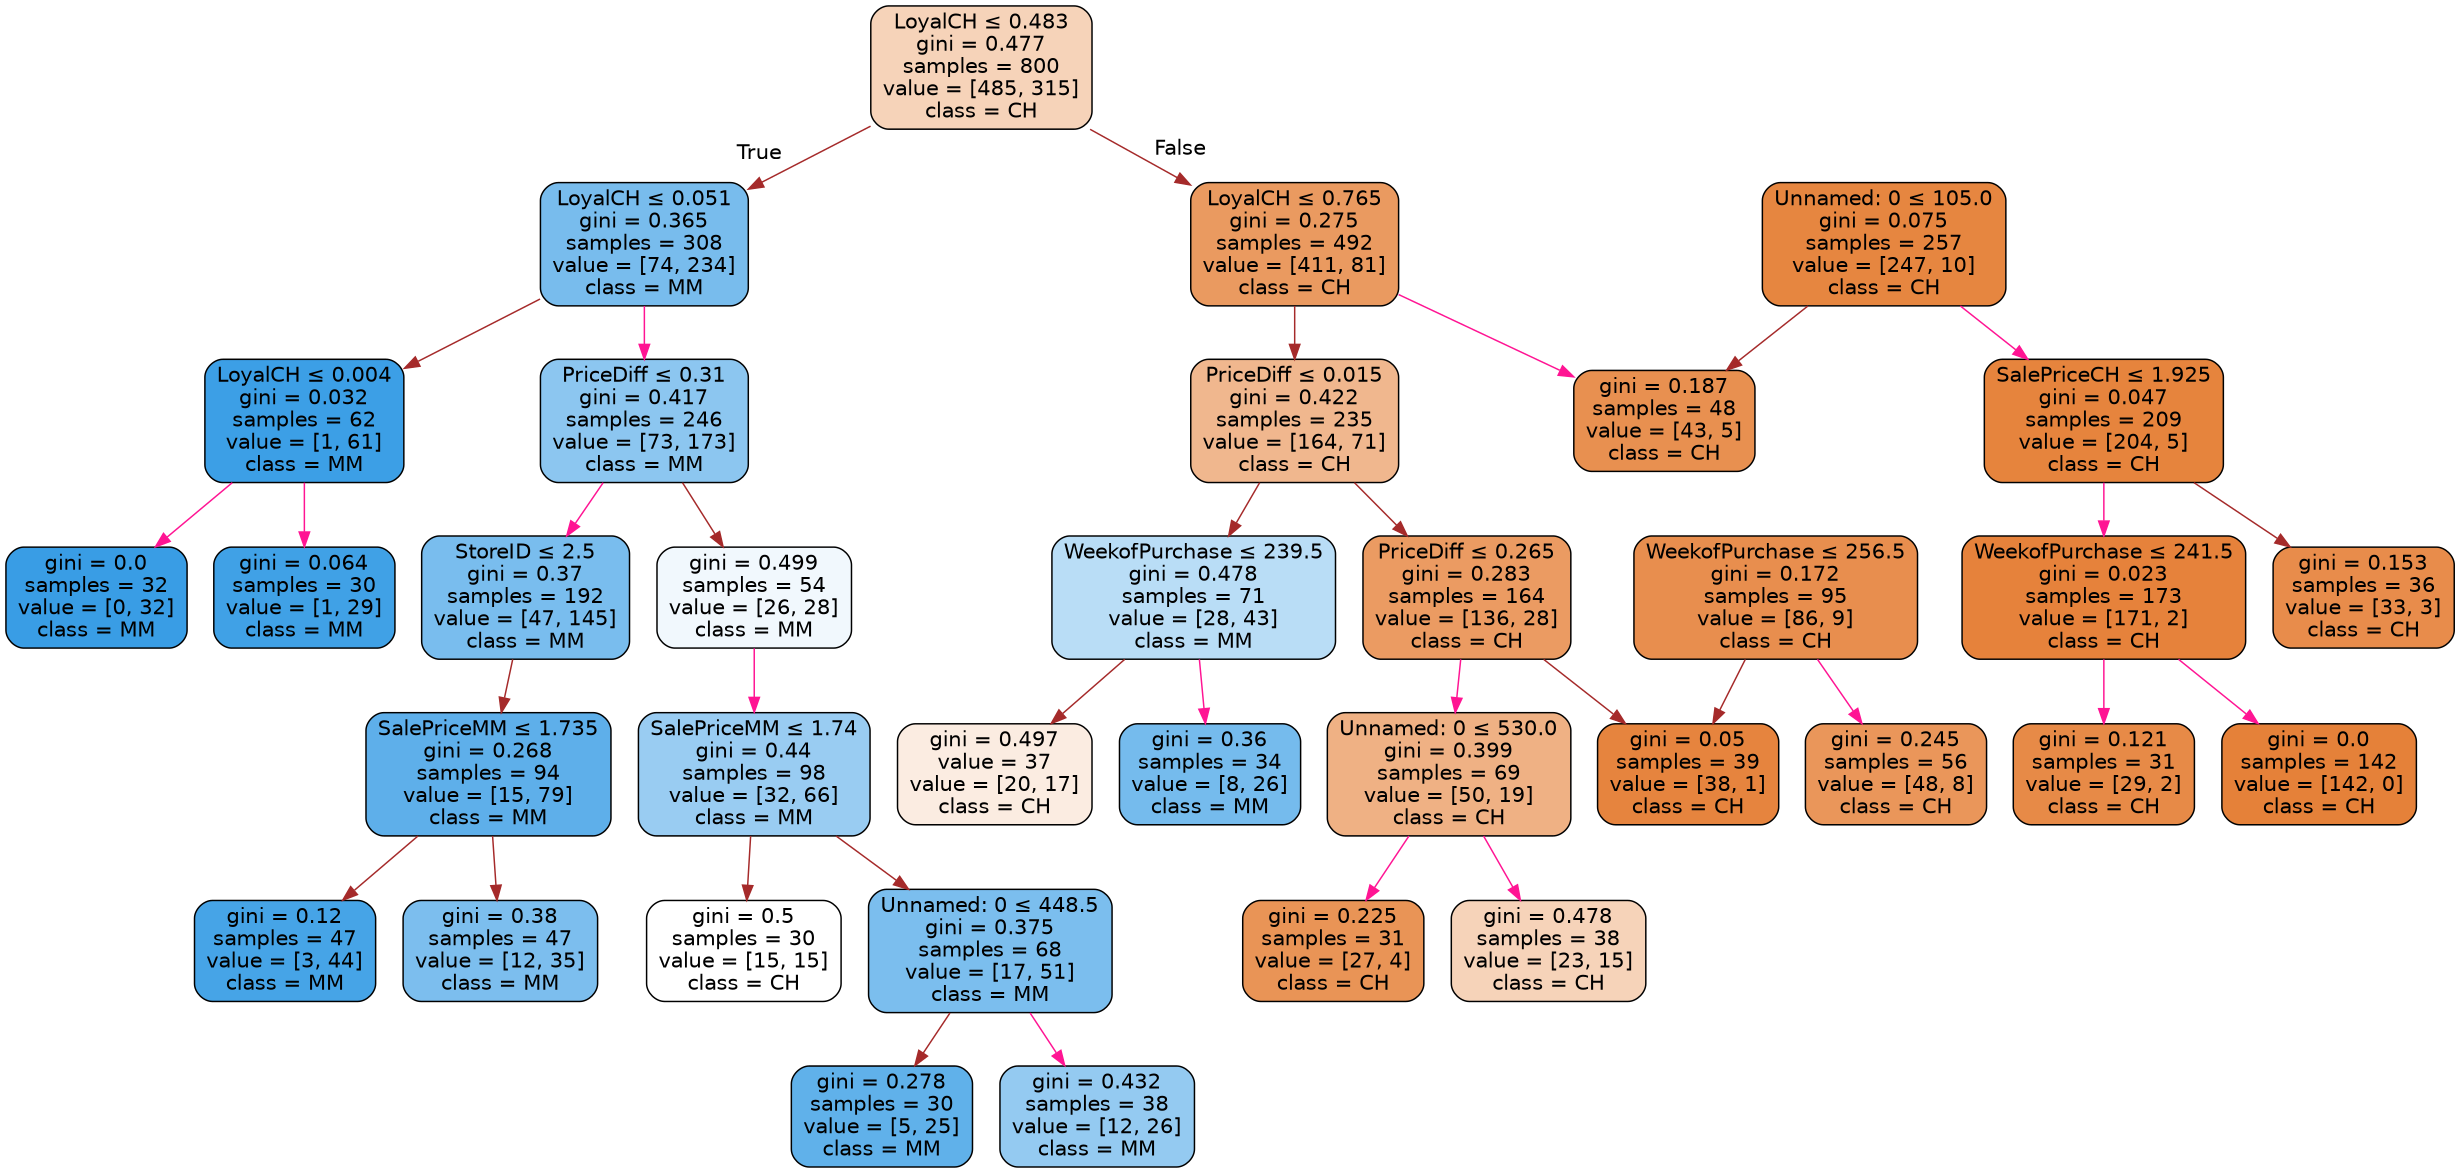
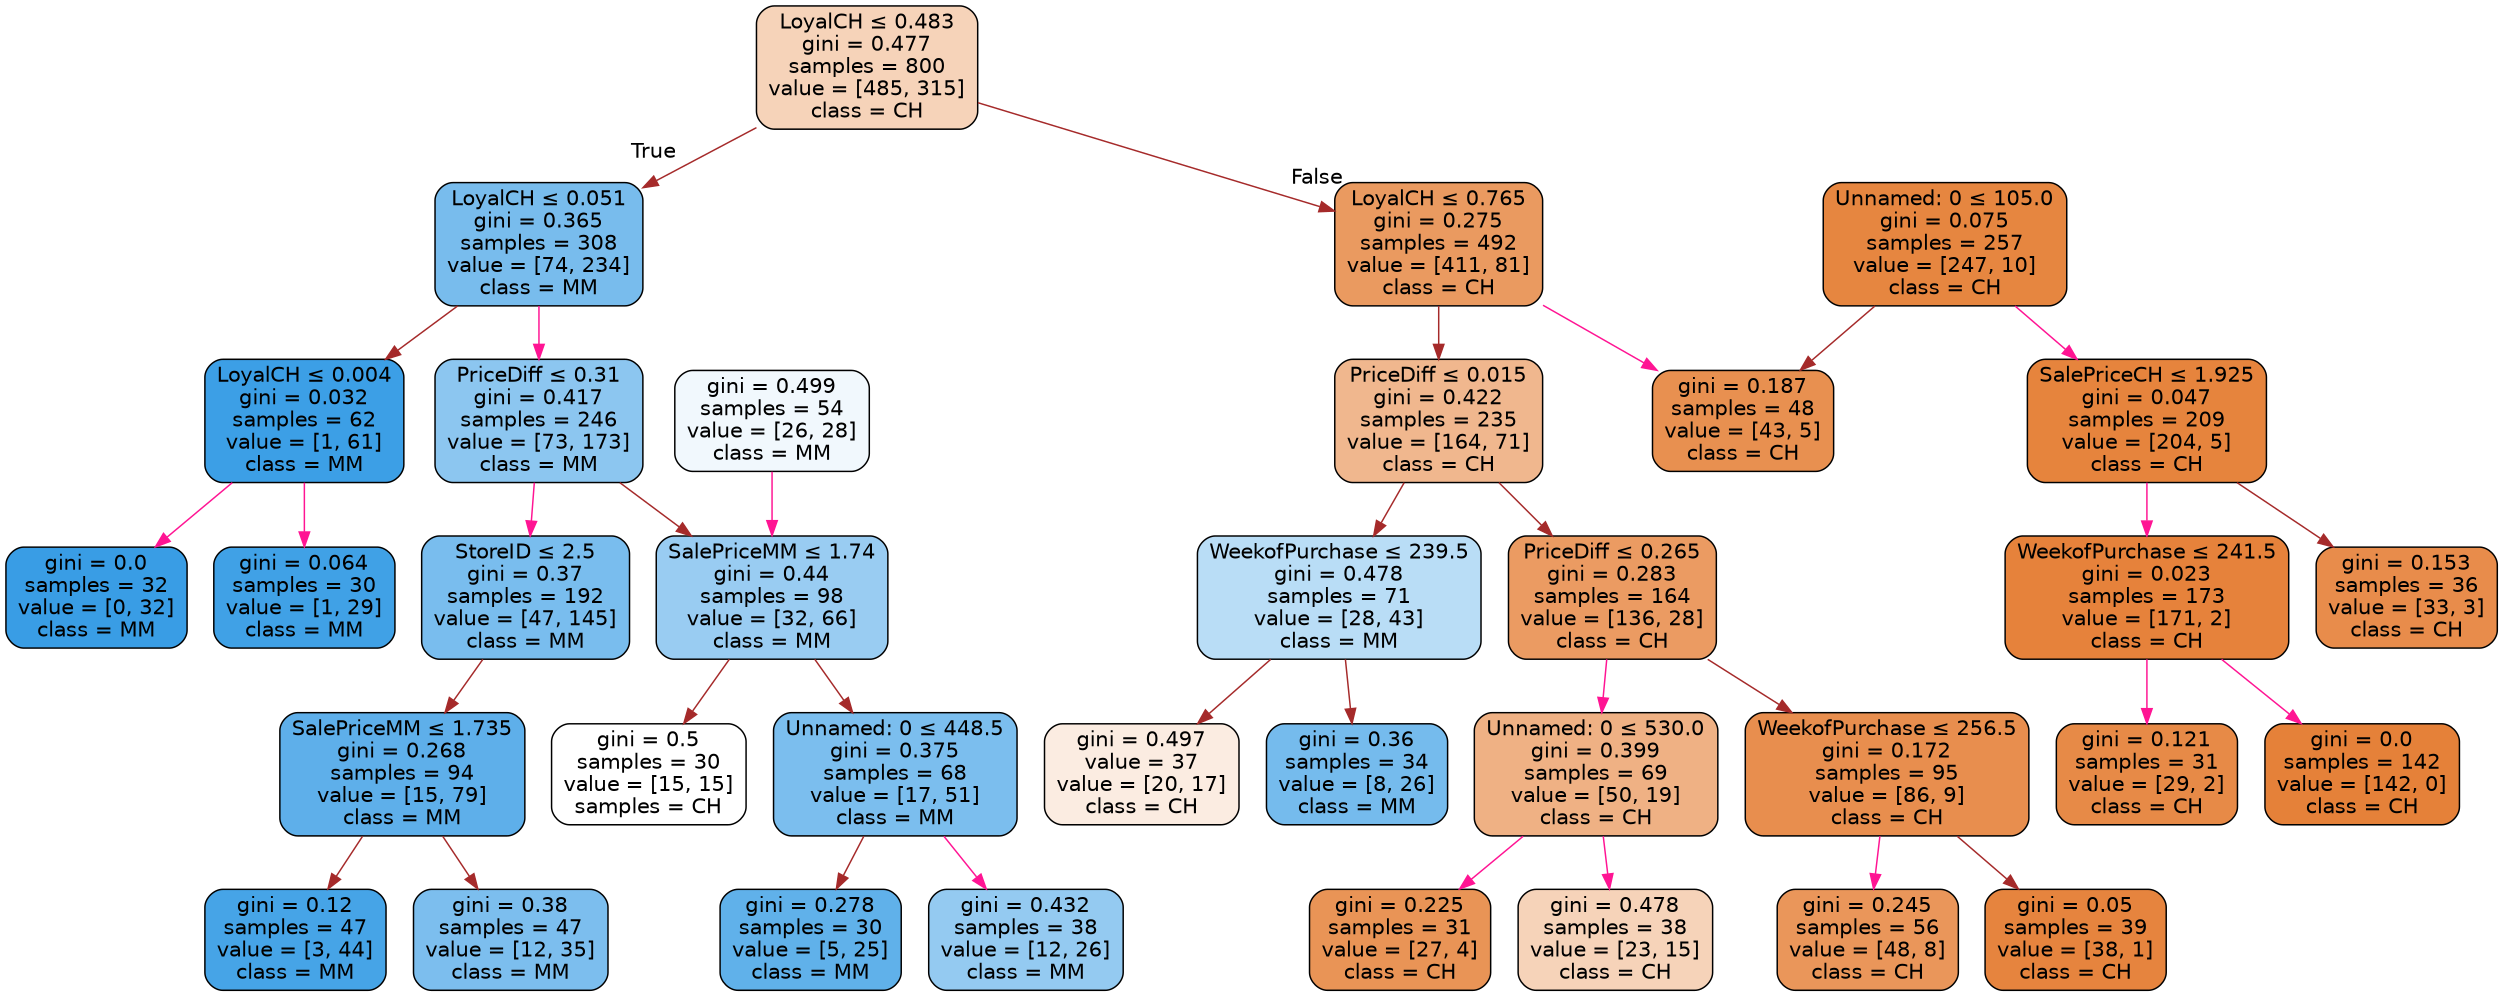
(699, 508) -> (650, 505)
(1202, 684) -> (1348, 684)
(1578, 687) -> (1743, 682)
(744, 984) -> (649, 807)
